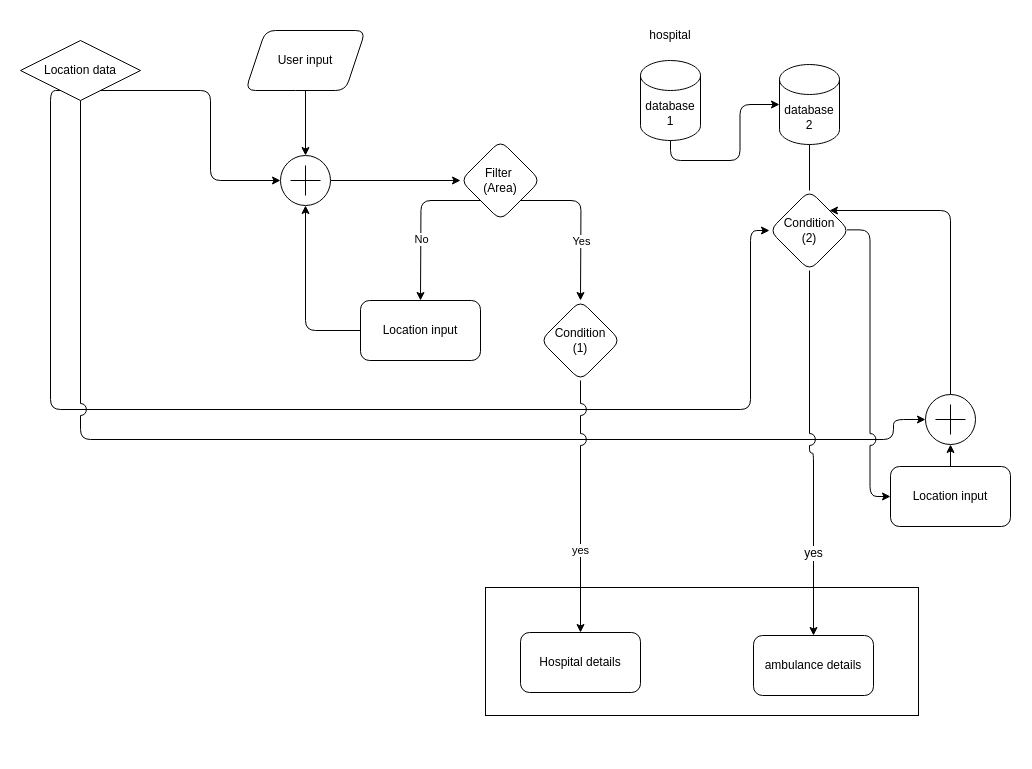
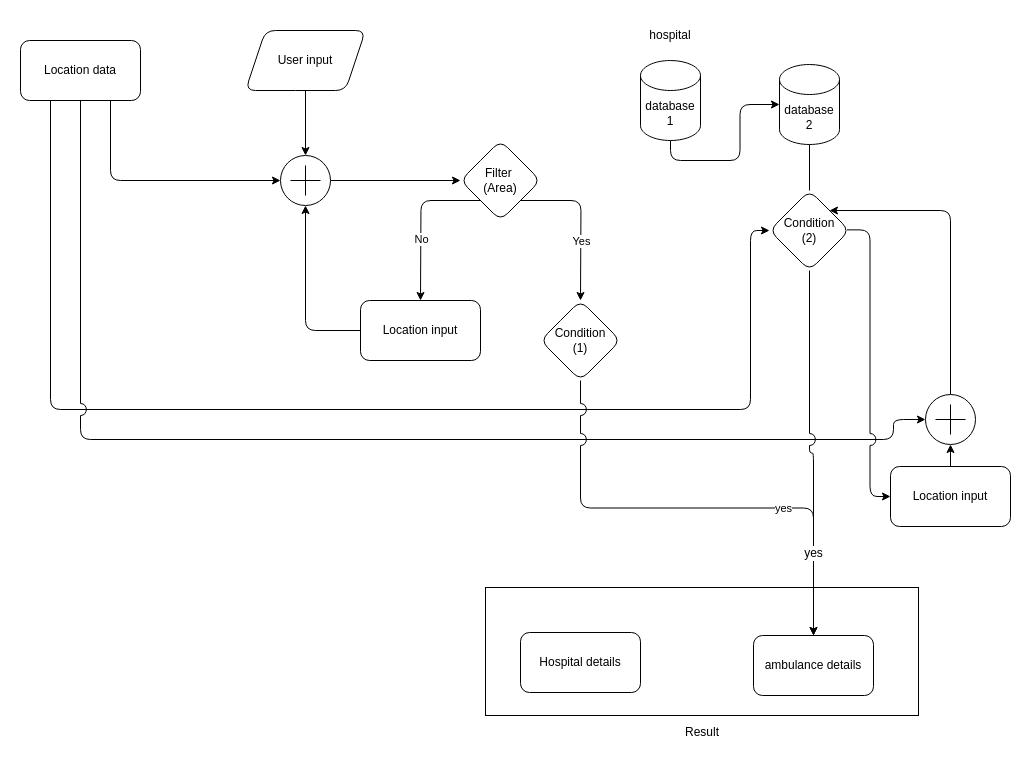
(81, 71) -> (81, 71)
(581, 563) -> (695, 508)
none -> (703, 733)
